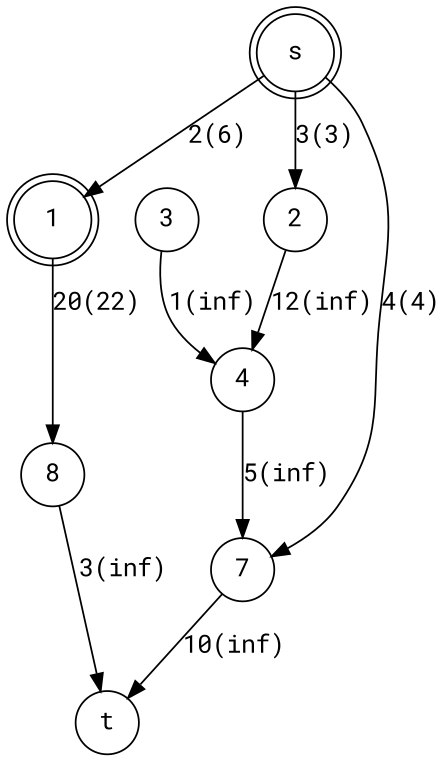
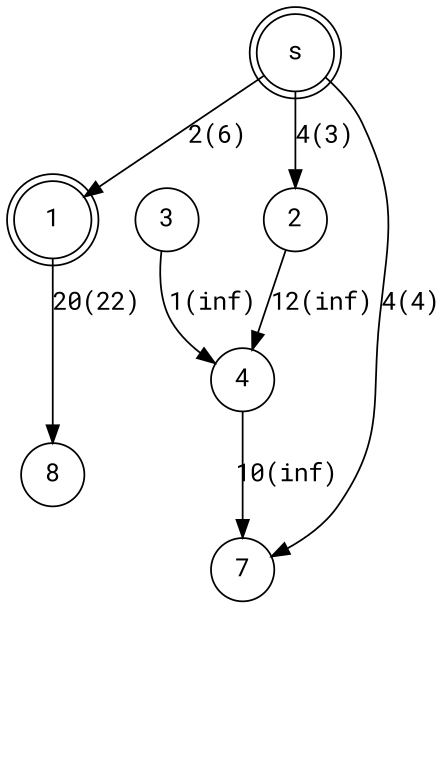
(325, 136) -> (325, 136)
(287, 475) -> (287, 475)
(107, 723) -> none
